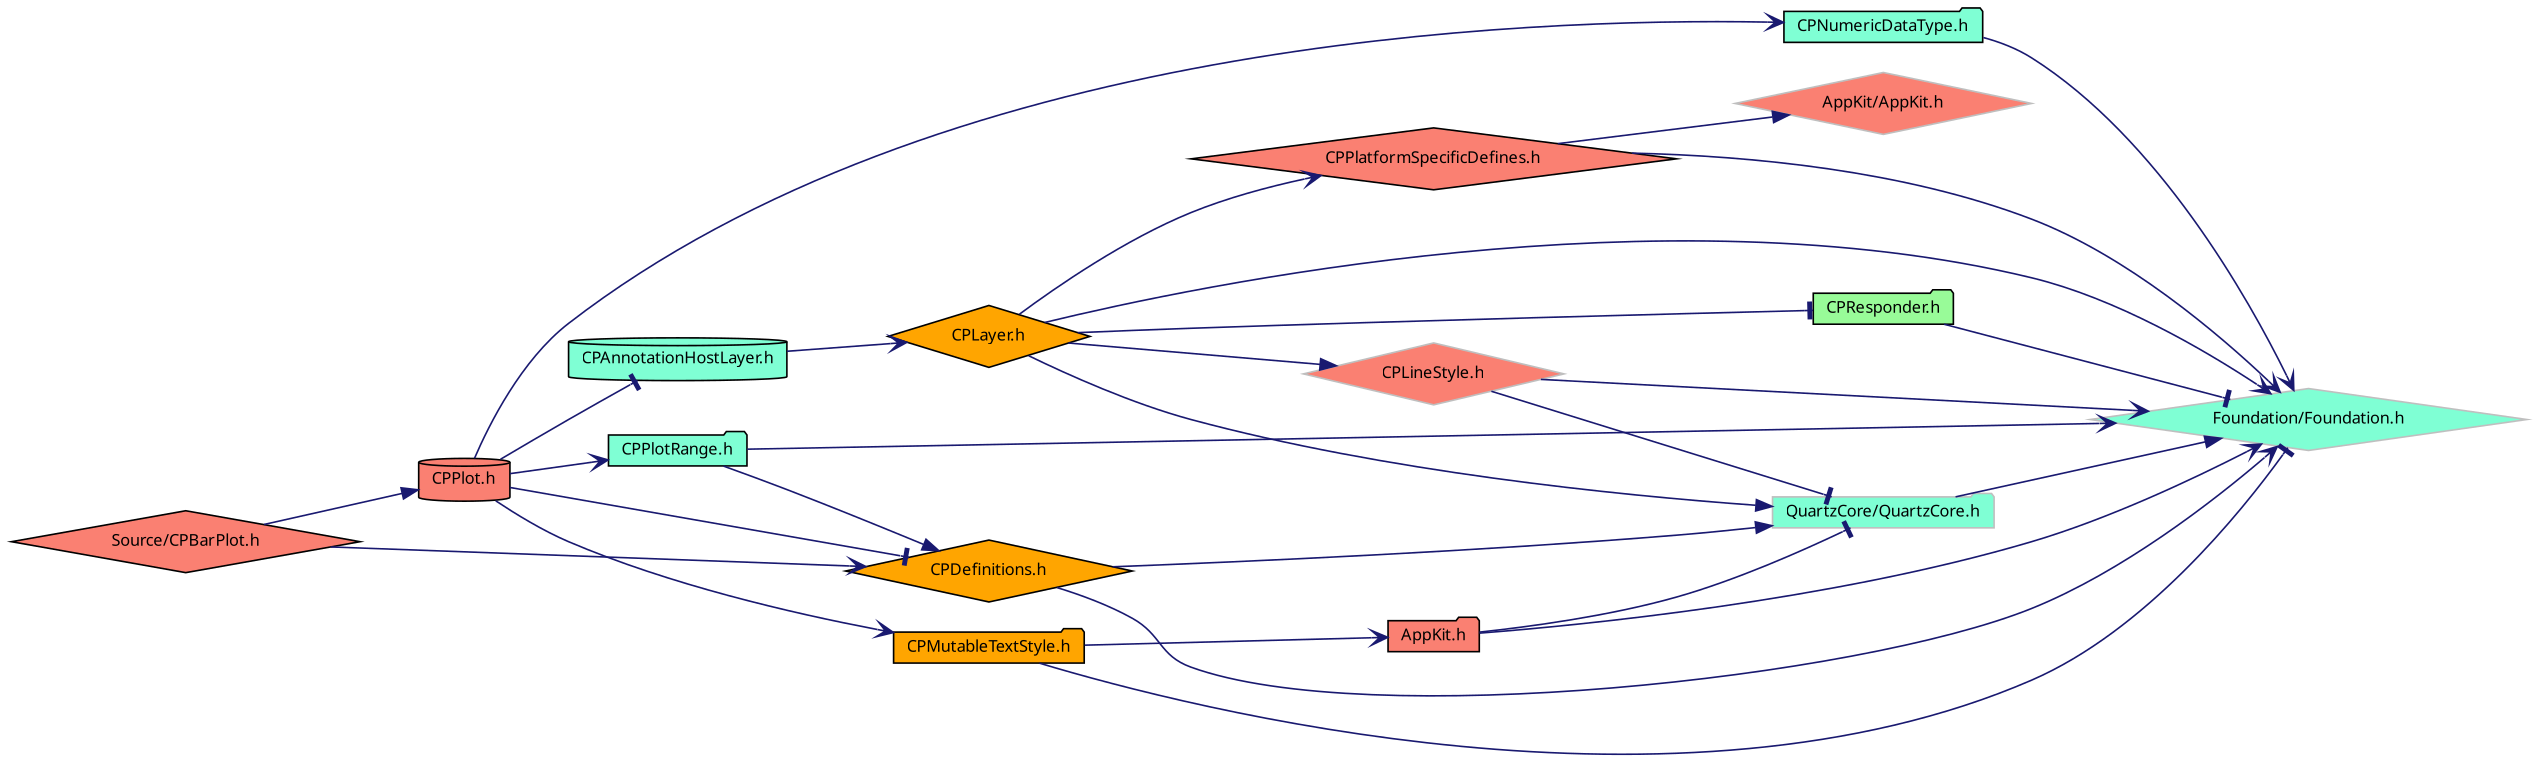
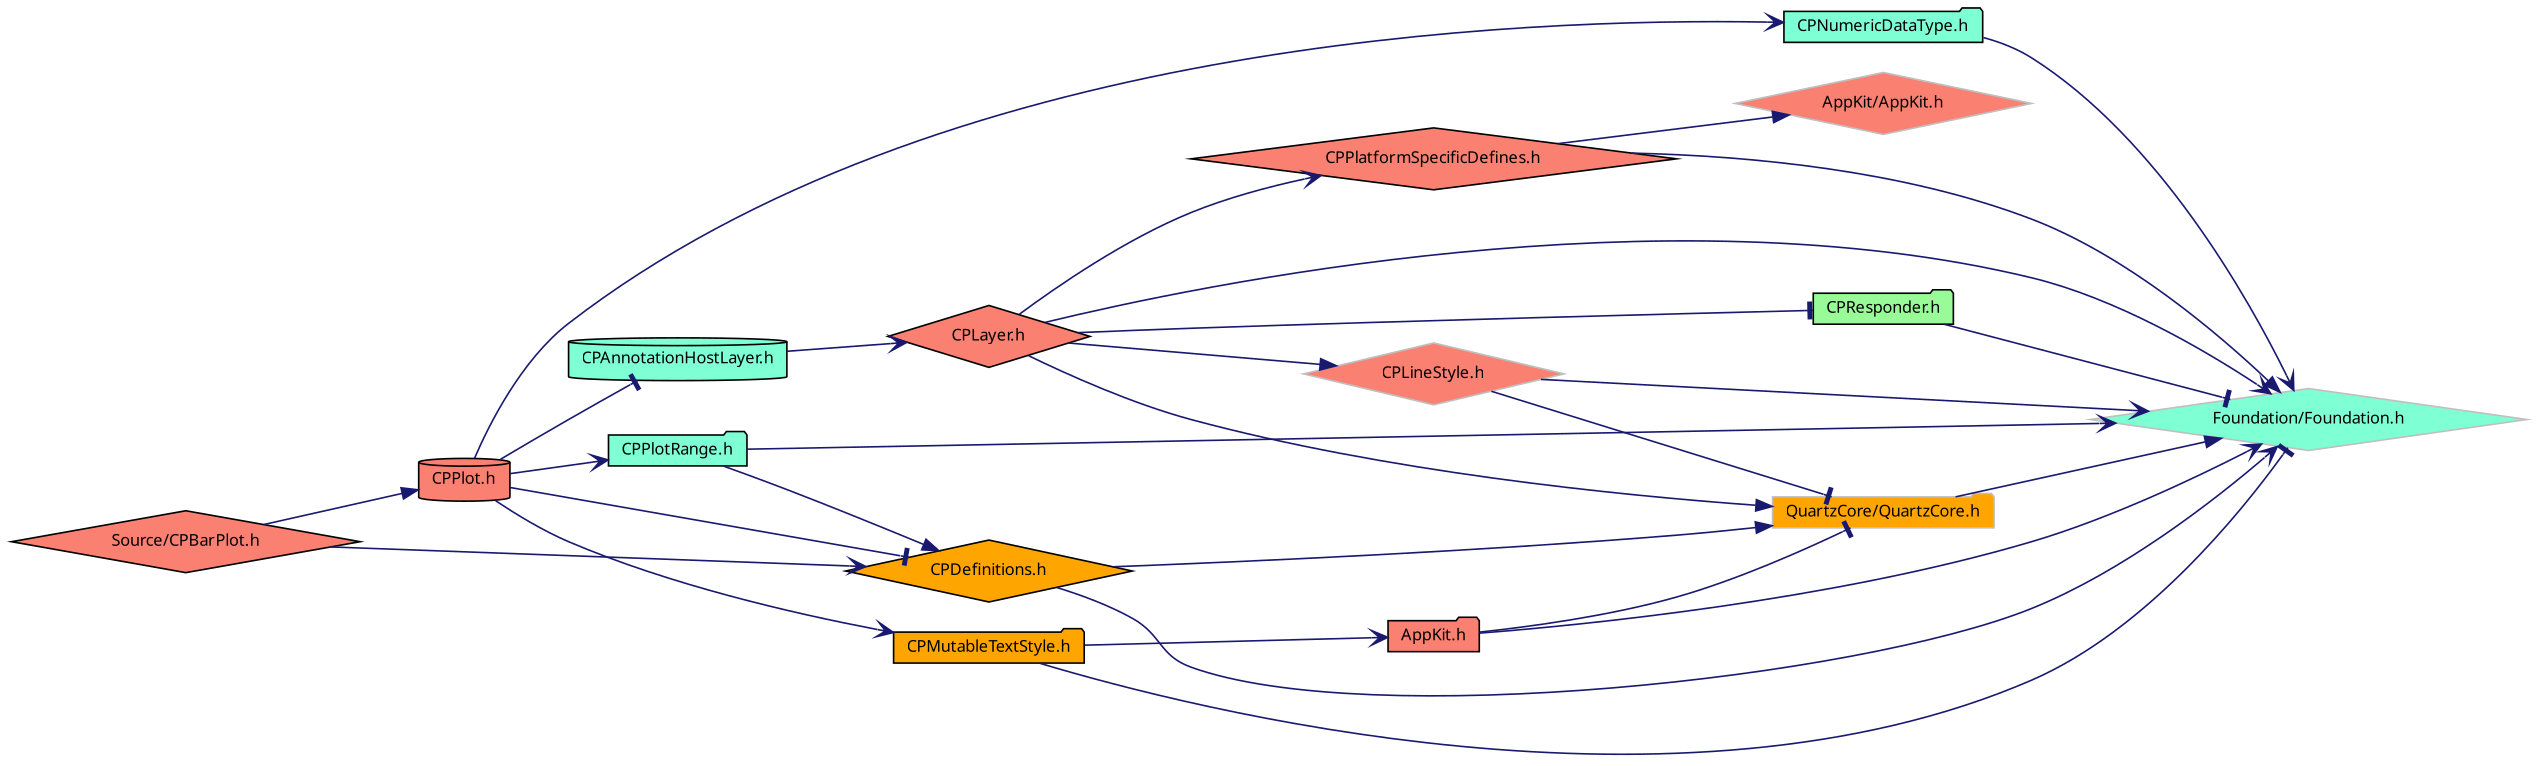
(1975, 200) -> (1975, 200)
(989, 336) -> (989, 336)
(1883, 512) -> (1883, 512)
